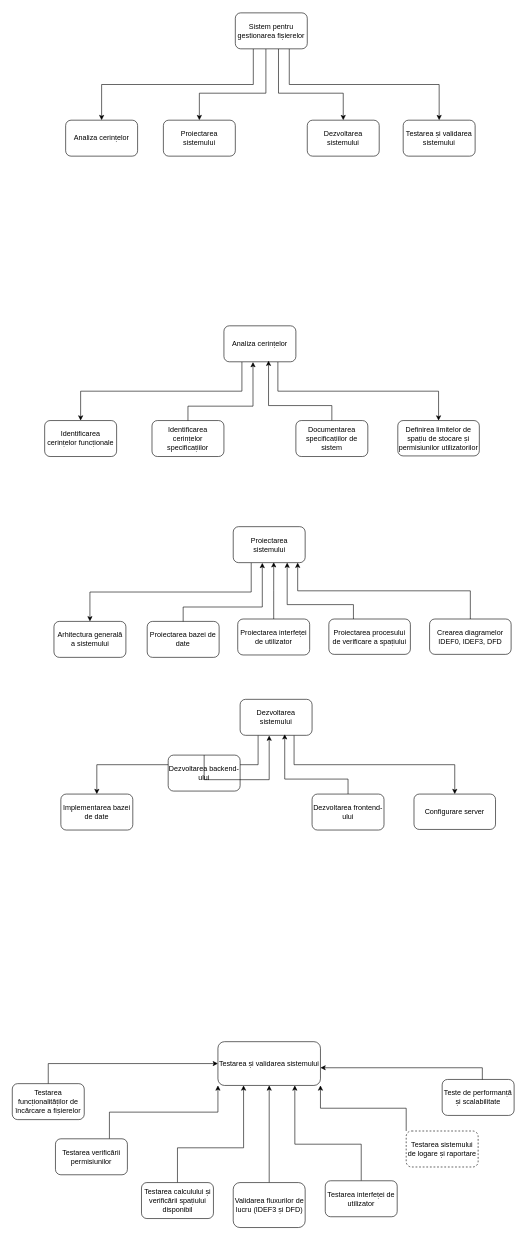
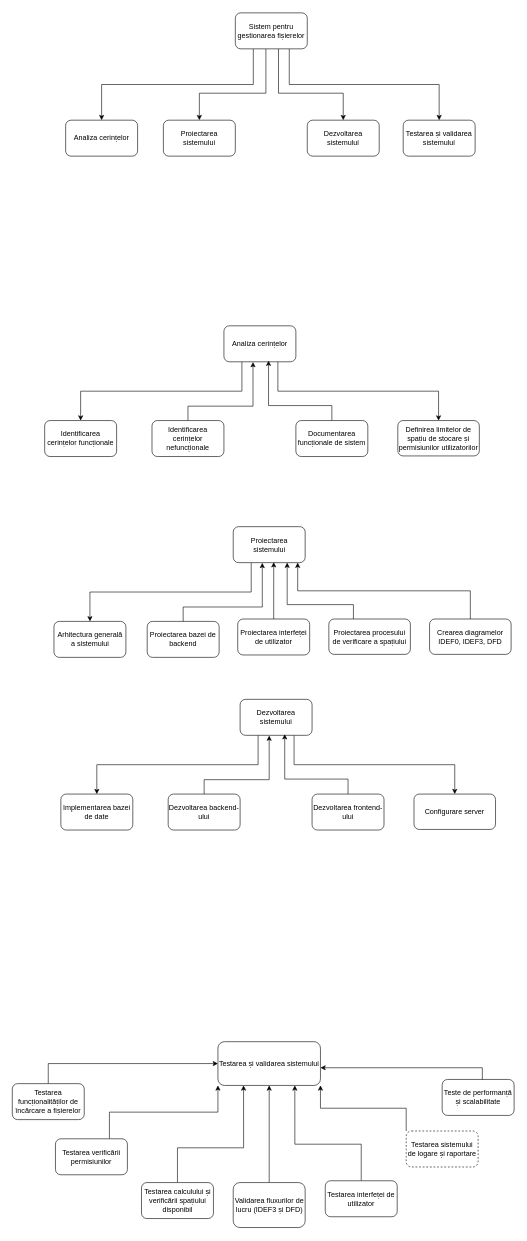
(188, 438) -> (188, 438)
(332, 438) -> (332, 438)
(183, 639) -> (183, 639)
(204, 773) -> (204, 812)
